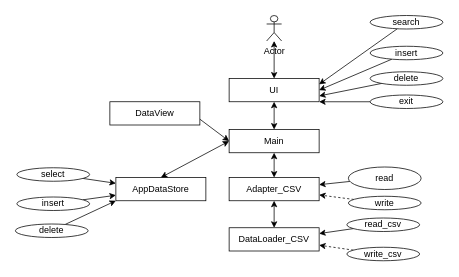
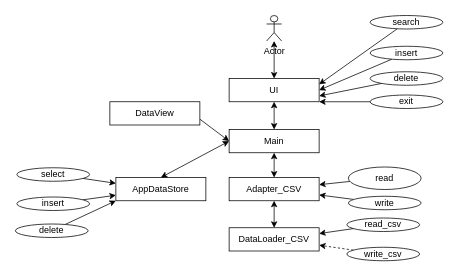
(338, 197) -> (338, 197)
